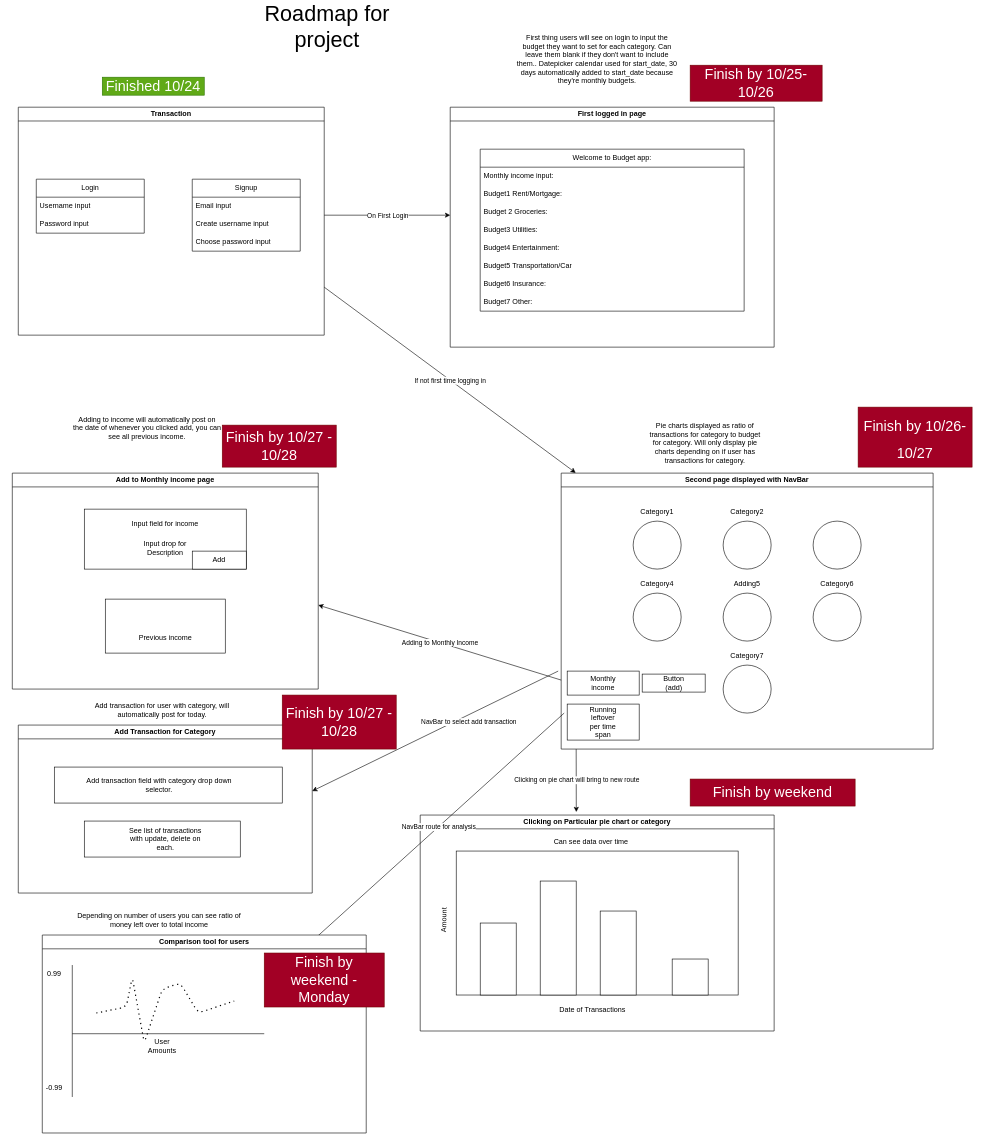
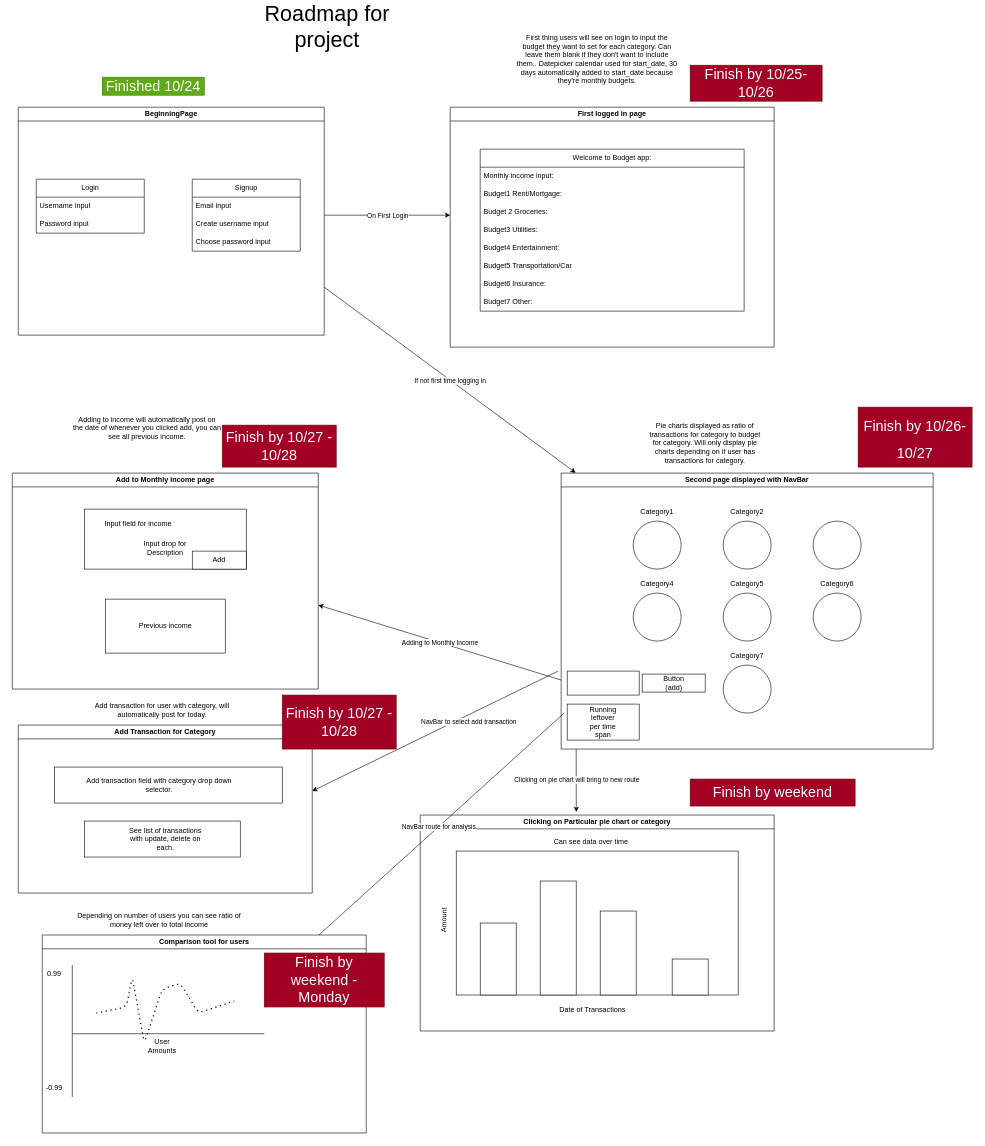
(171, 114) -> (171, 114)
(165, 524) -> (138, 524)
(747, 584) -> (747, 584)
(165, 638) -> (165, 626)
(603, 683) -> none
